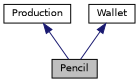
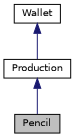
(90, 45) -> (37, 46)
